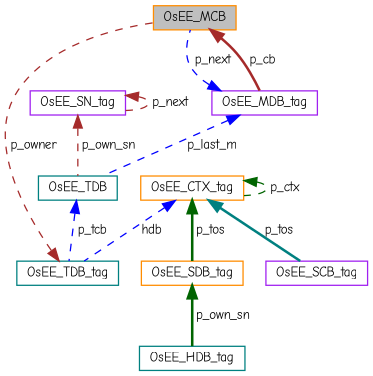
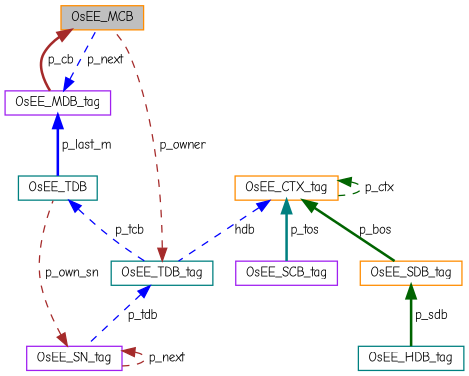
(165, 148) -> (58, 152)
(209, 231) -> (374, 231)
(221, 316) -> (430, 316)
none -> (113, 320)
